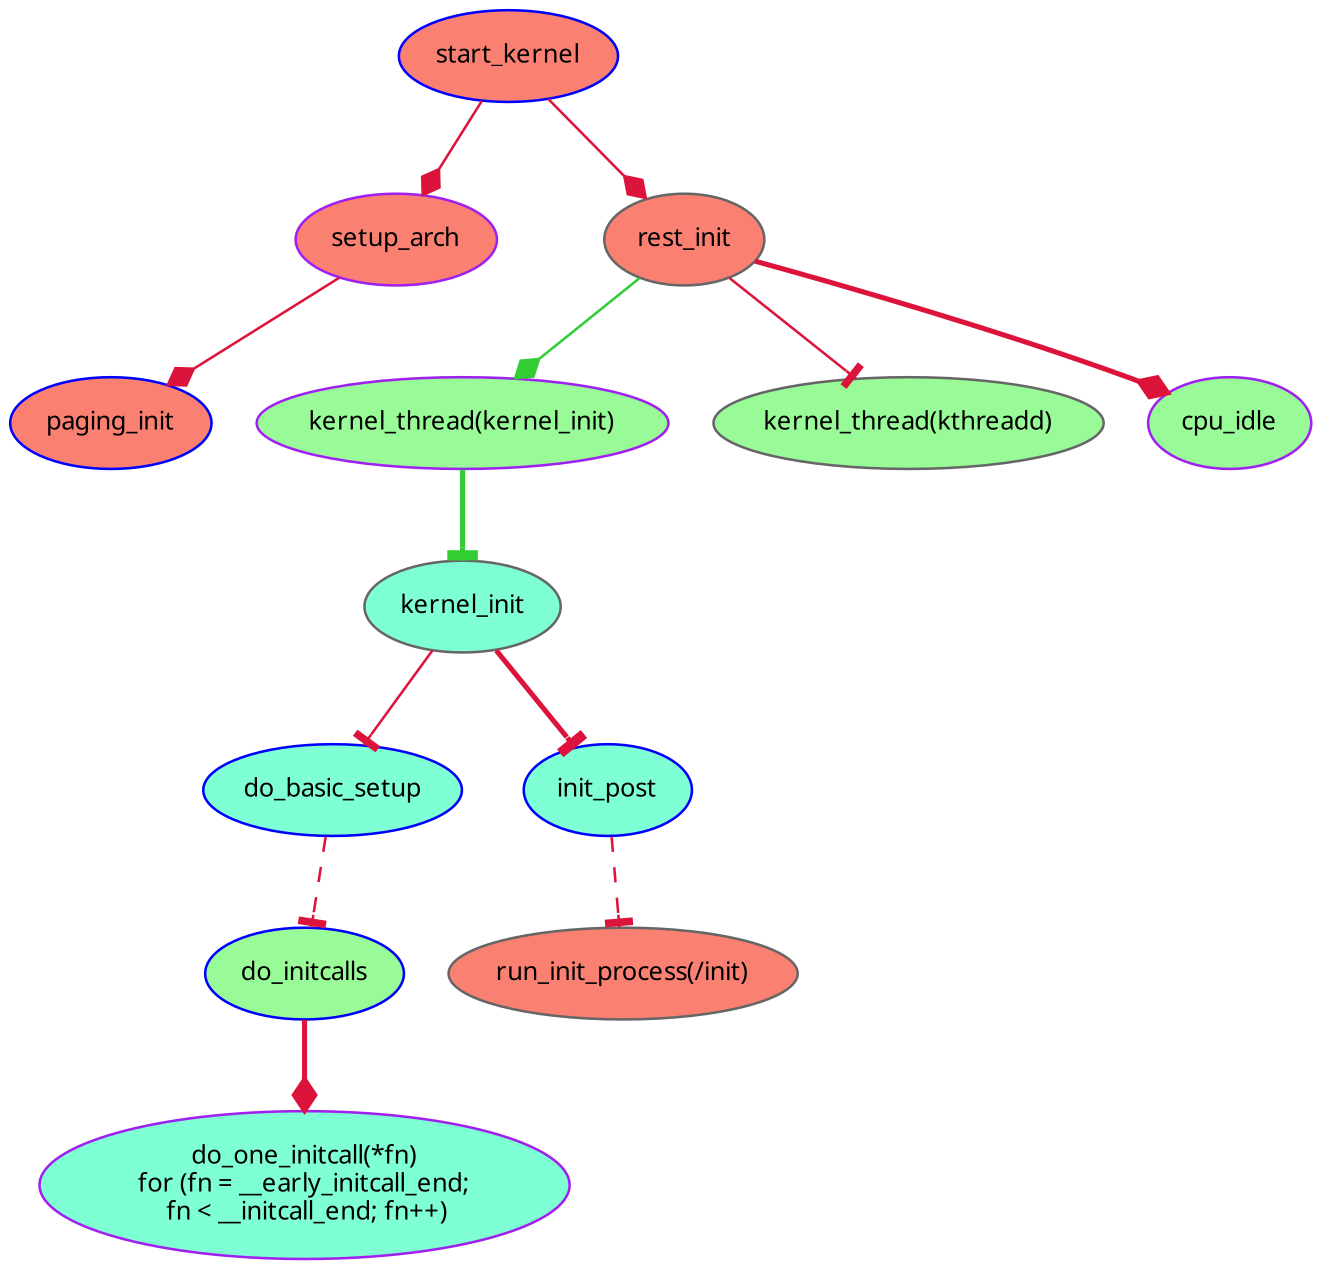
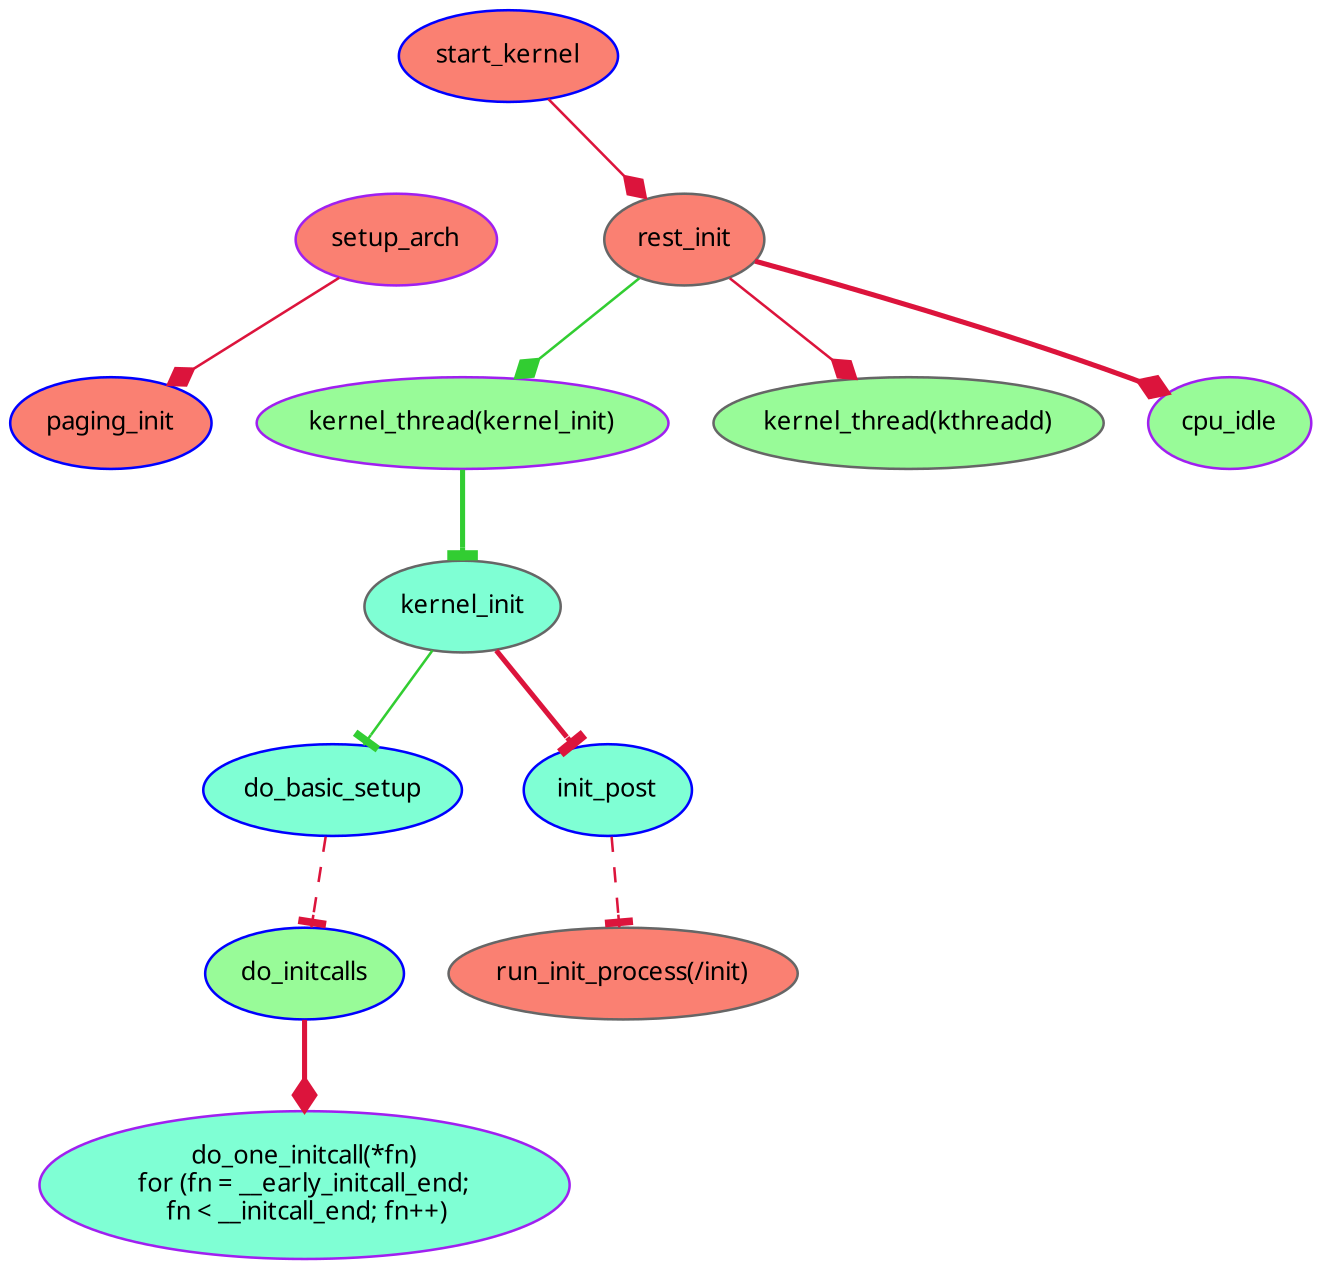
(461, 135) -> none
(788, 324) -> (788, 324)
(402, 693) -> (402, 693)
